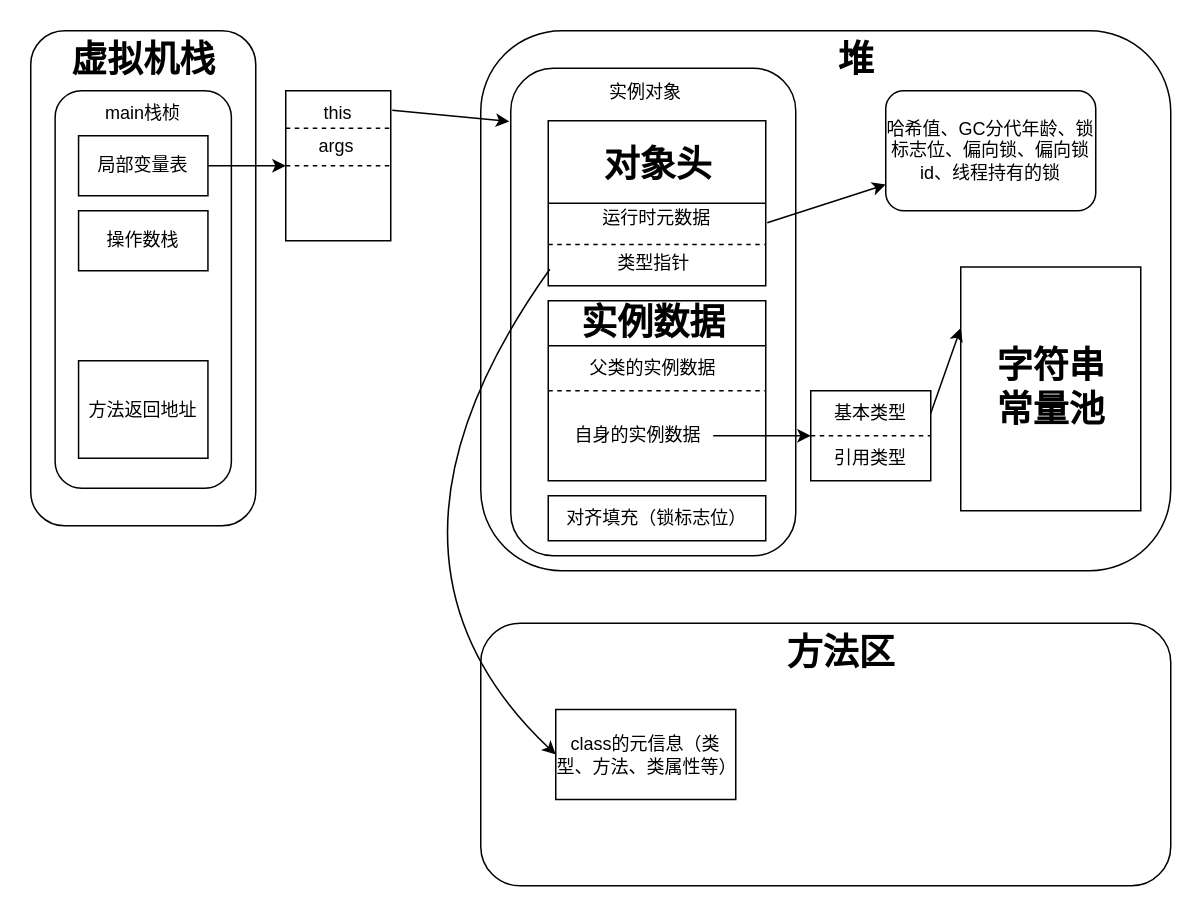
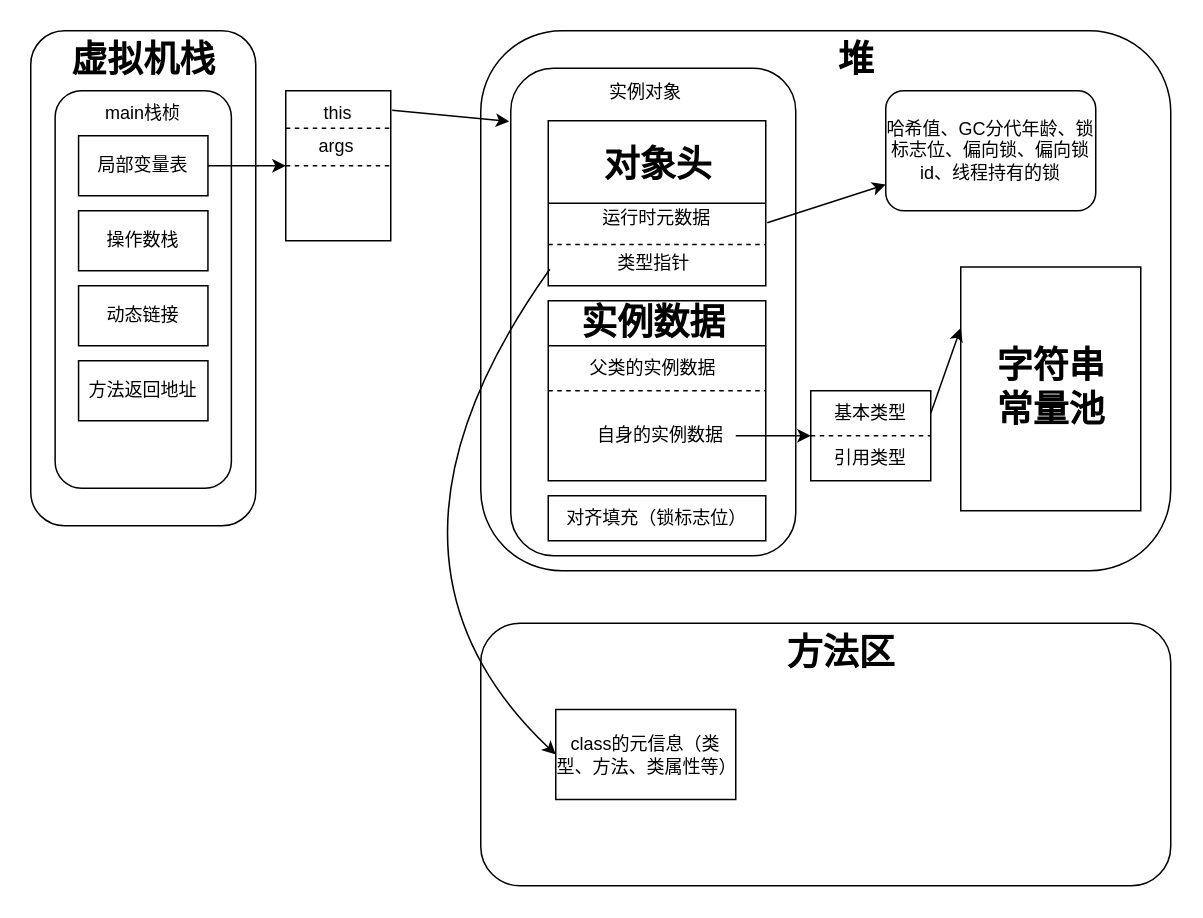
none -> (143, 316)
(143, 410) -> (143, 391)
(638, 436) -> (661, 436)
